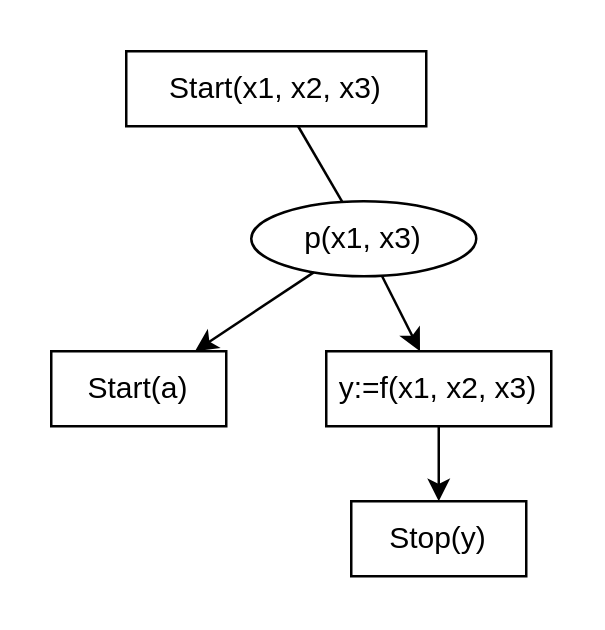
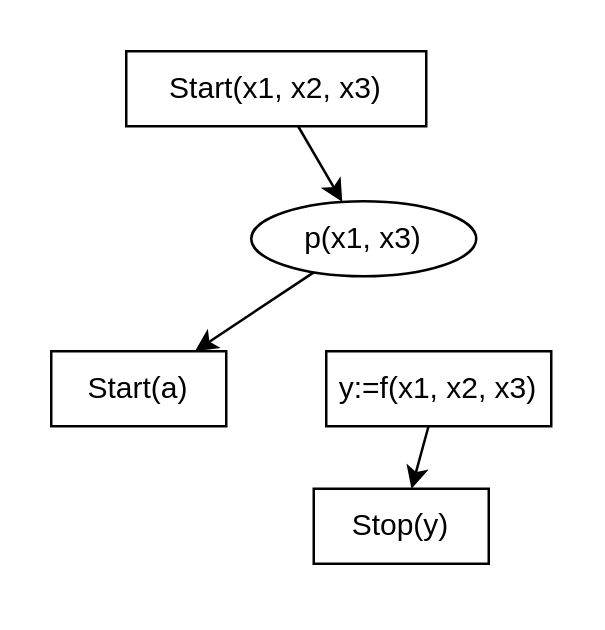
(336, 192) -> (333, 186)
(397, 306) -> none
(439, 539) -> (401, 526)
